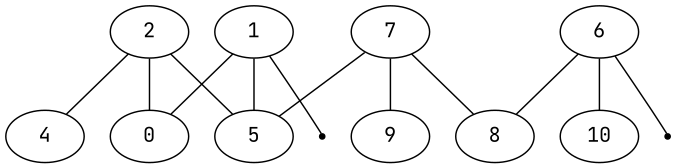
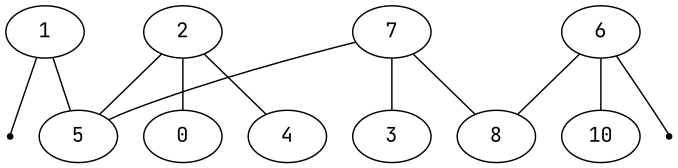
(208, 78) -> none
(390, 136) -> (392, 136)
